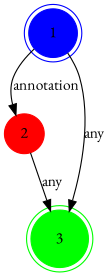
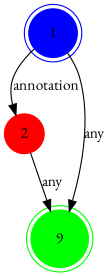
(60, 239) -> (60, 239)
